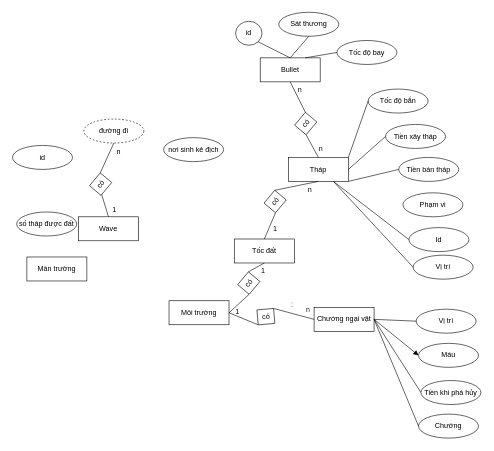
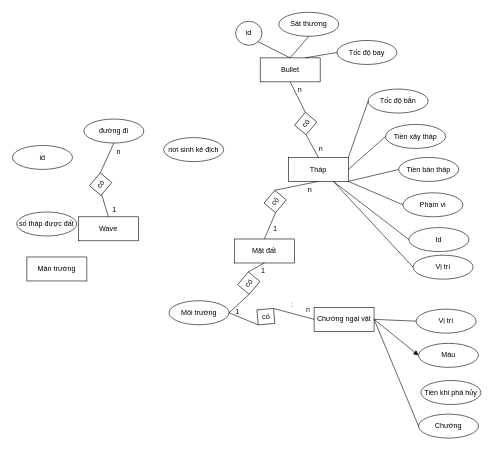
(114, 131) -> (114, 131)
none -> (376, 193)
(264, 251) -> (264, 251)
(199, 313) -> (199, 313)
(399, 359) -> none
